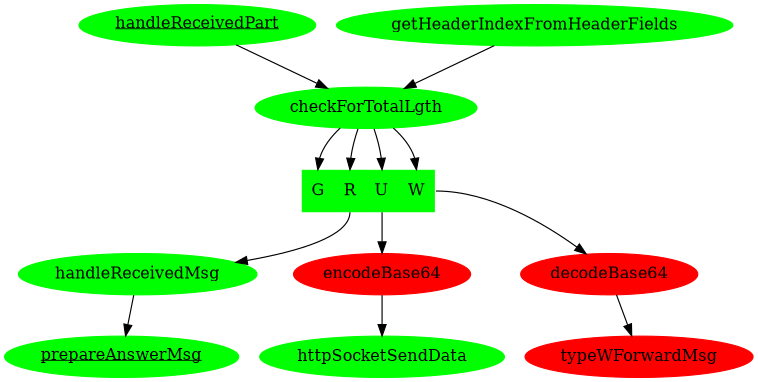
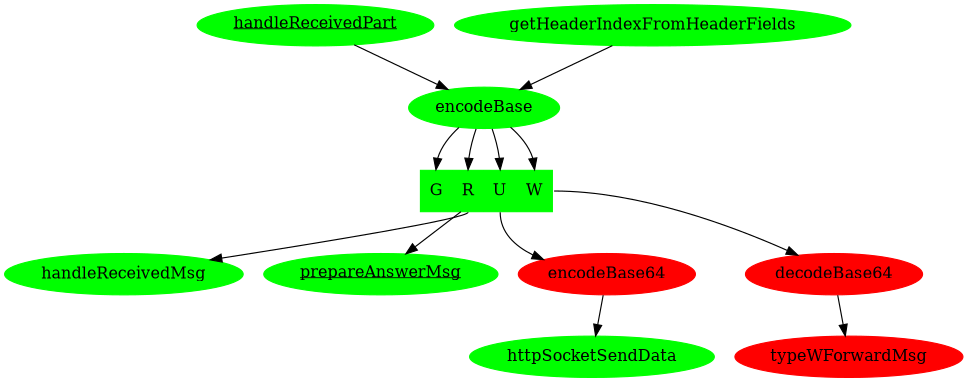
(366, 108) -> (484, 108)
(131, 310) -> (438, 229)
